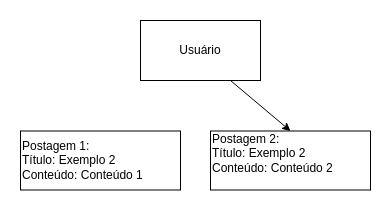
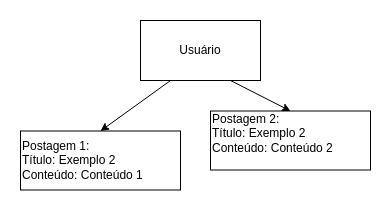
none -> (138, 104)
(291, 161) -> (291, 141)
